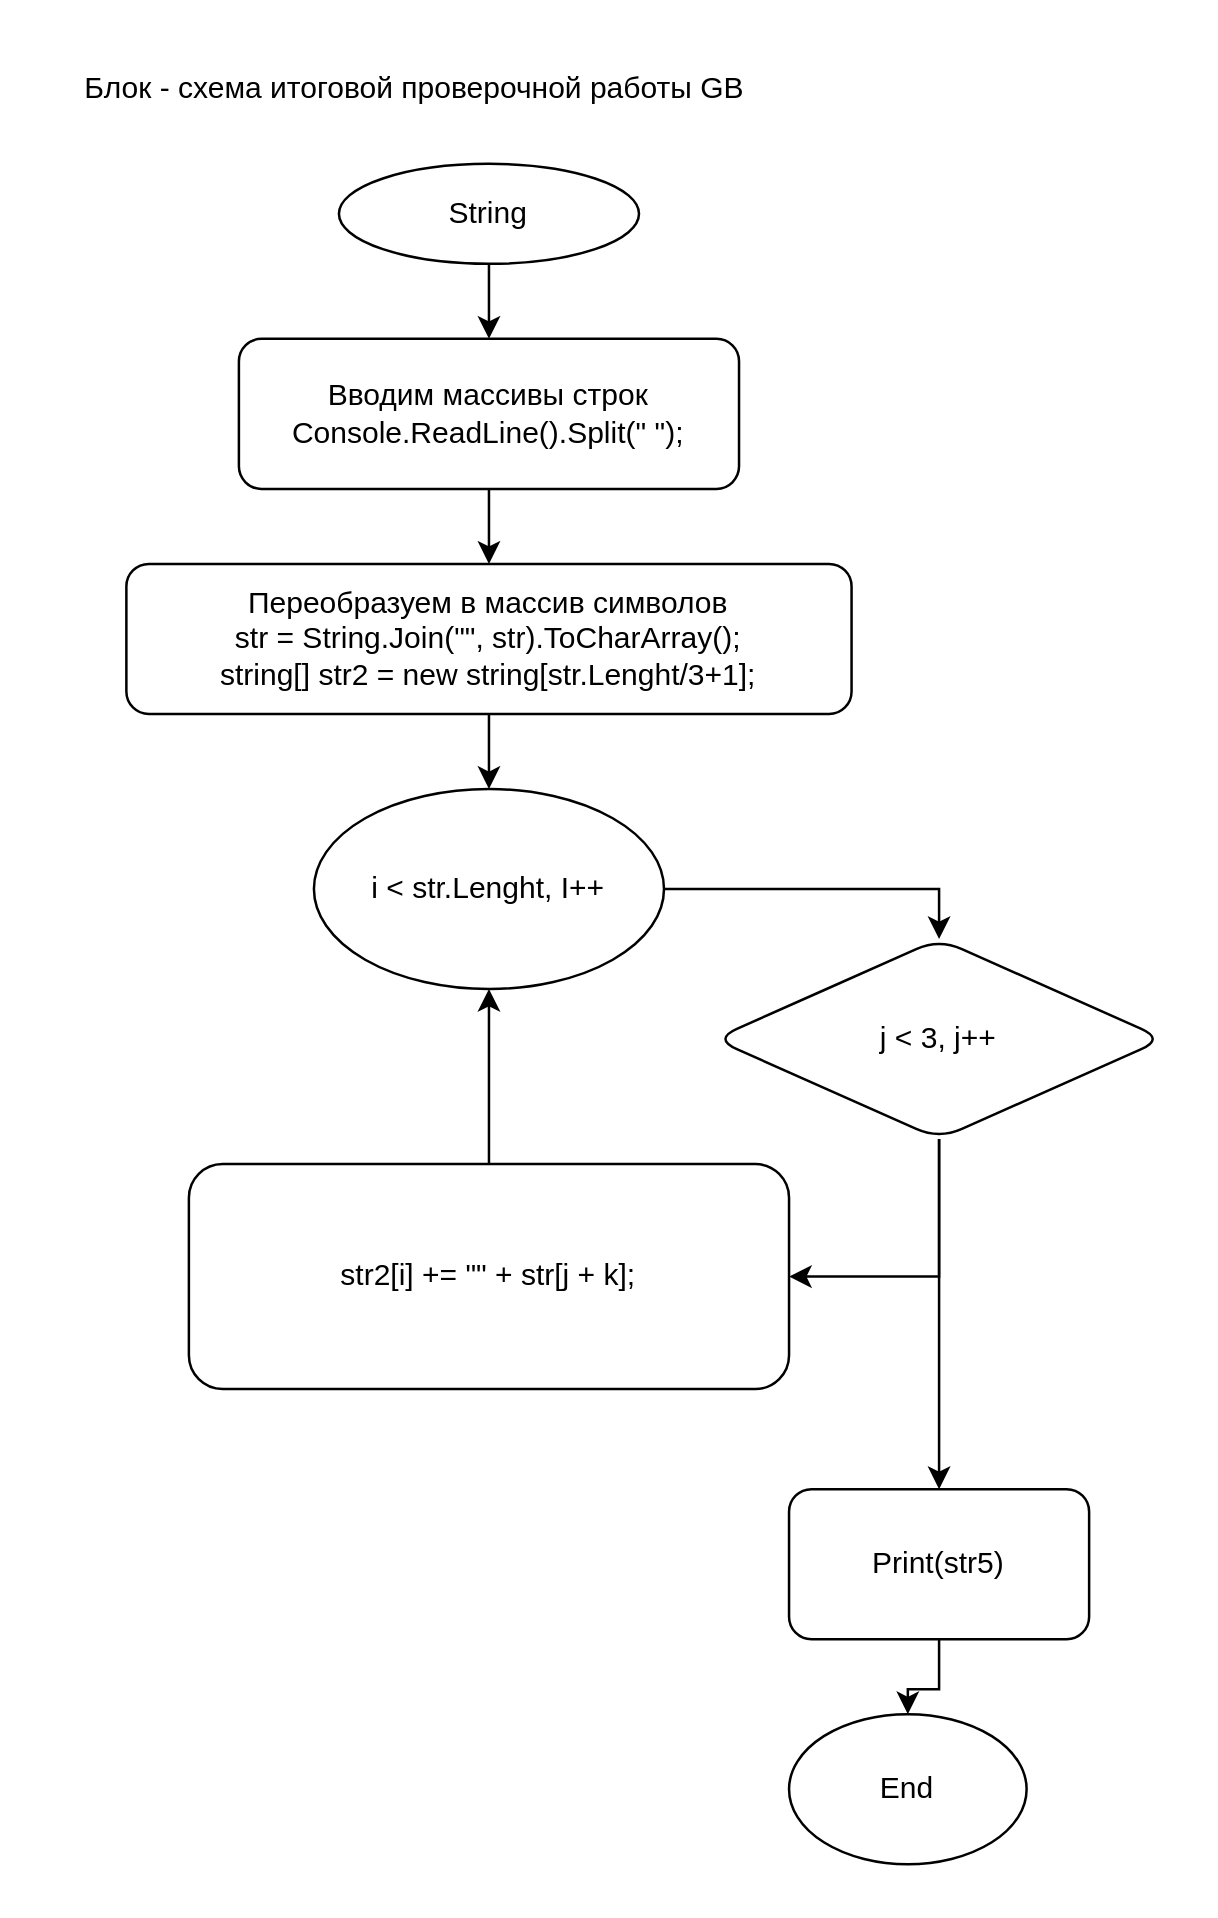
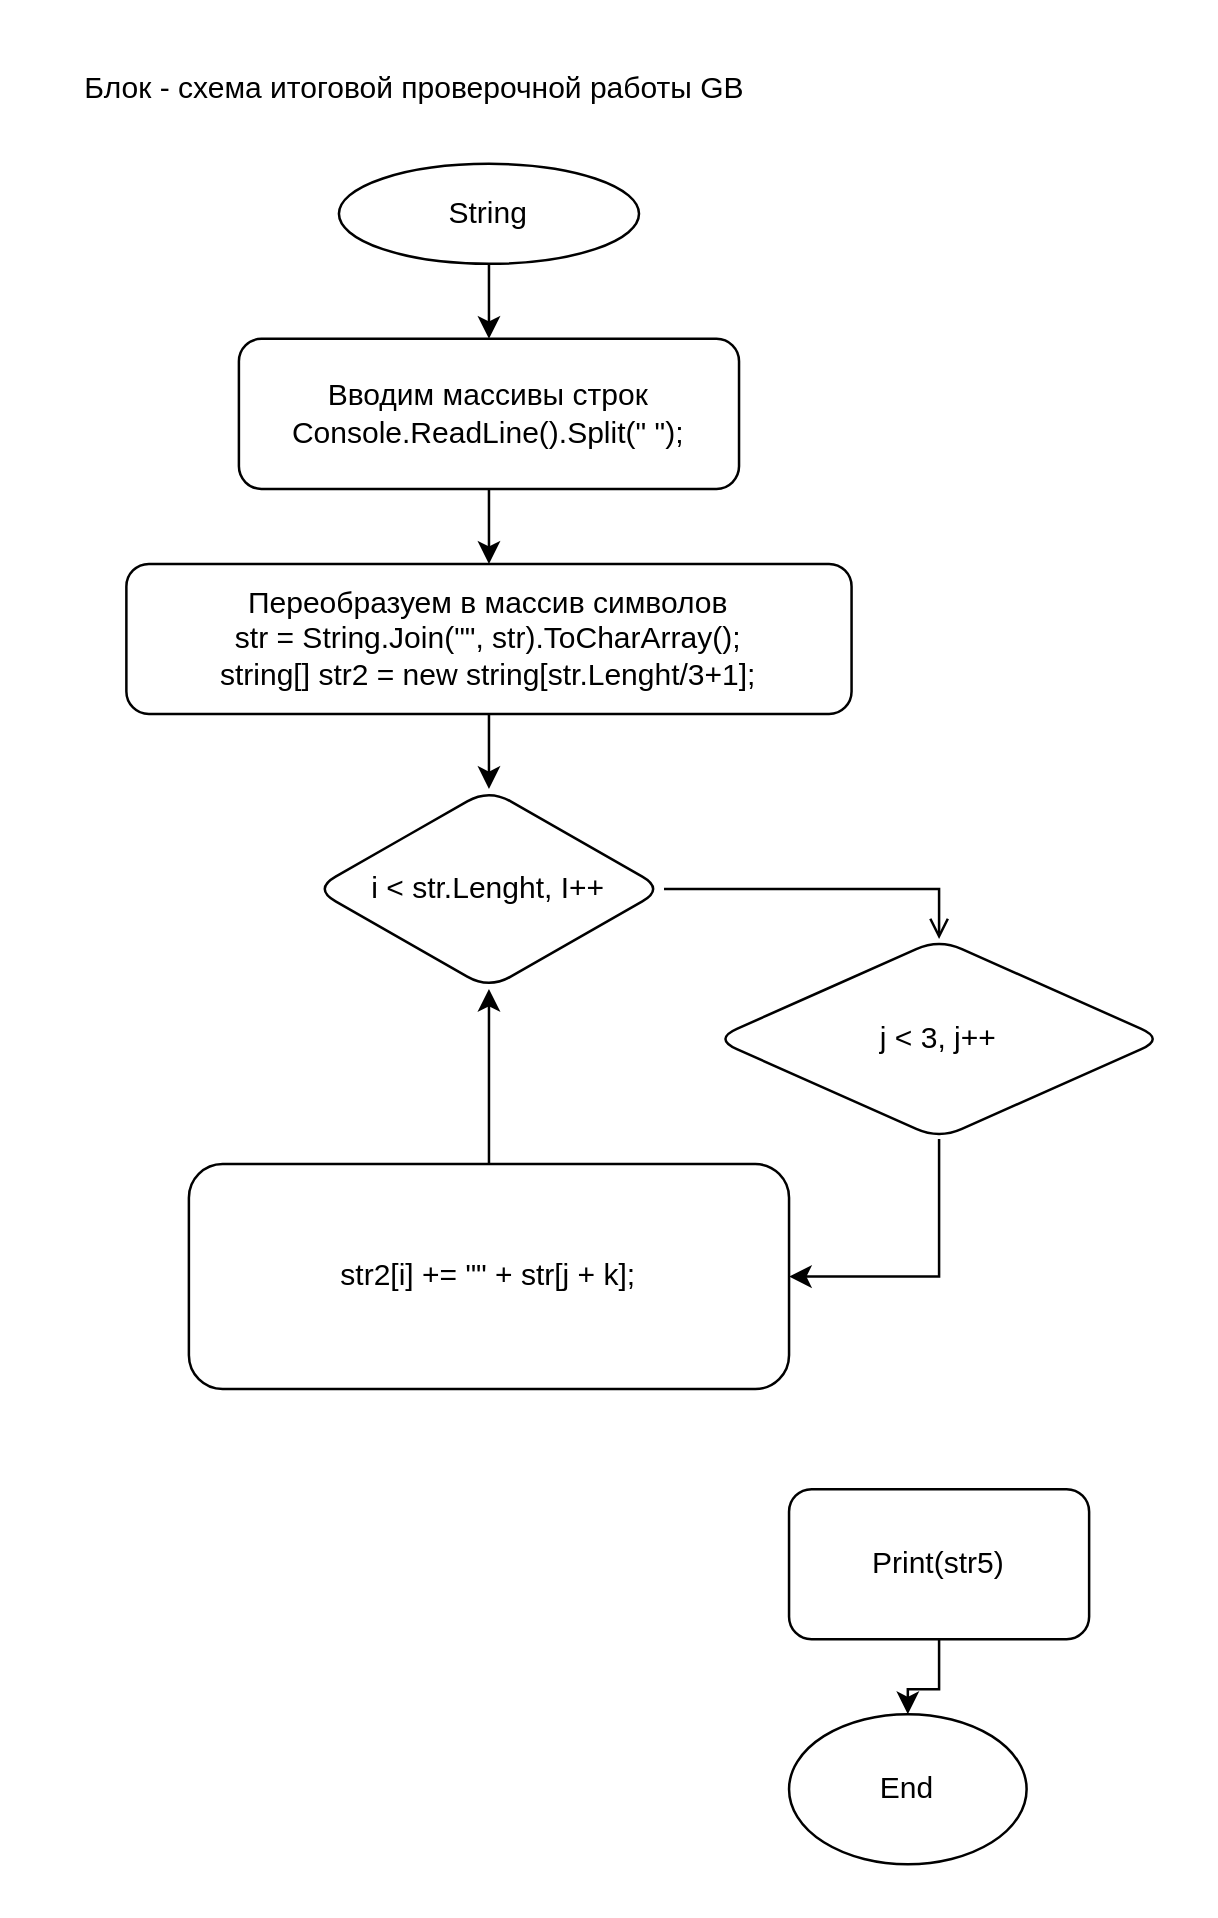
(489, 889) -> (489, 889)
(939, 921) -> (939, 925)
(939, 1375) -> none
